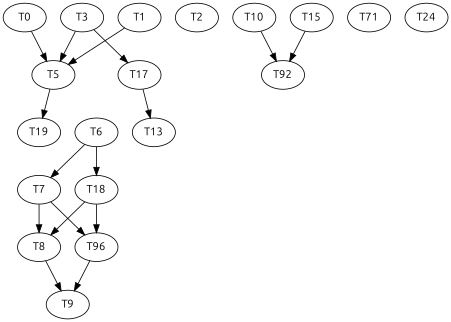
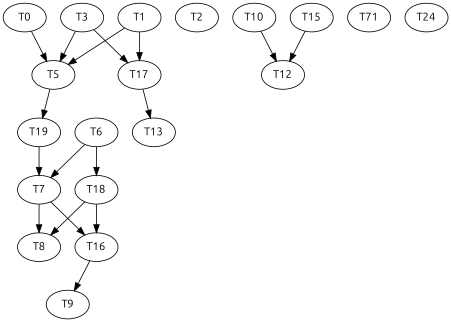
none -> (140, 42)
(283, 75) -> (283, 75)
none -> (39, 157)
(96, 247) -> (96, 247)
(52, 272) -> none
